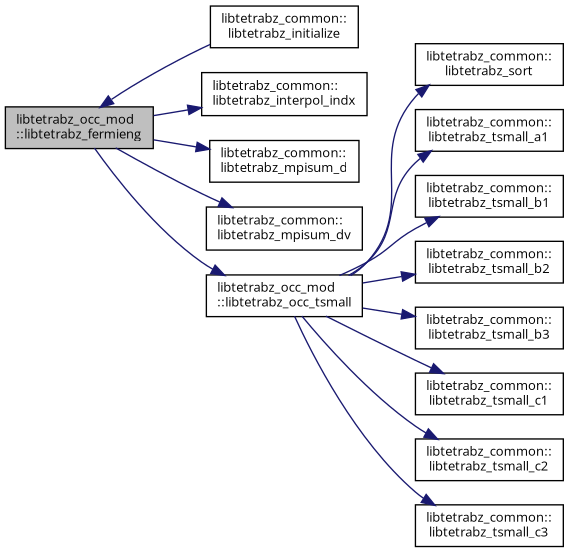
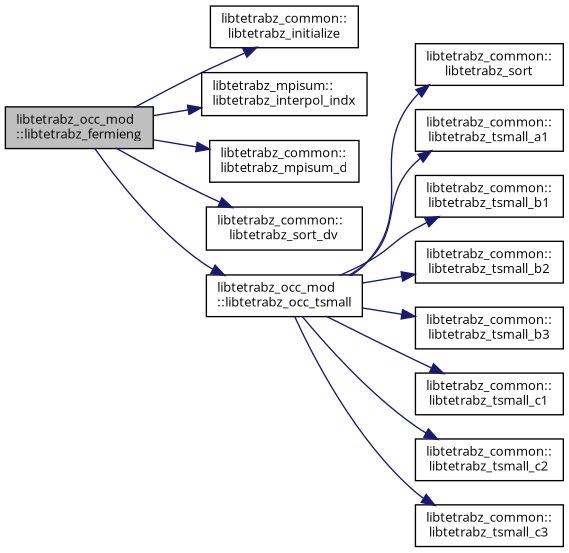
(160, 70) -> (189, 79)
(284, 94) -> (284, 94)
(284, 229) -> (284, 229)
